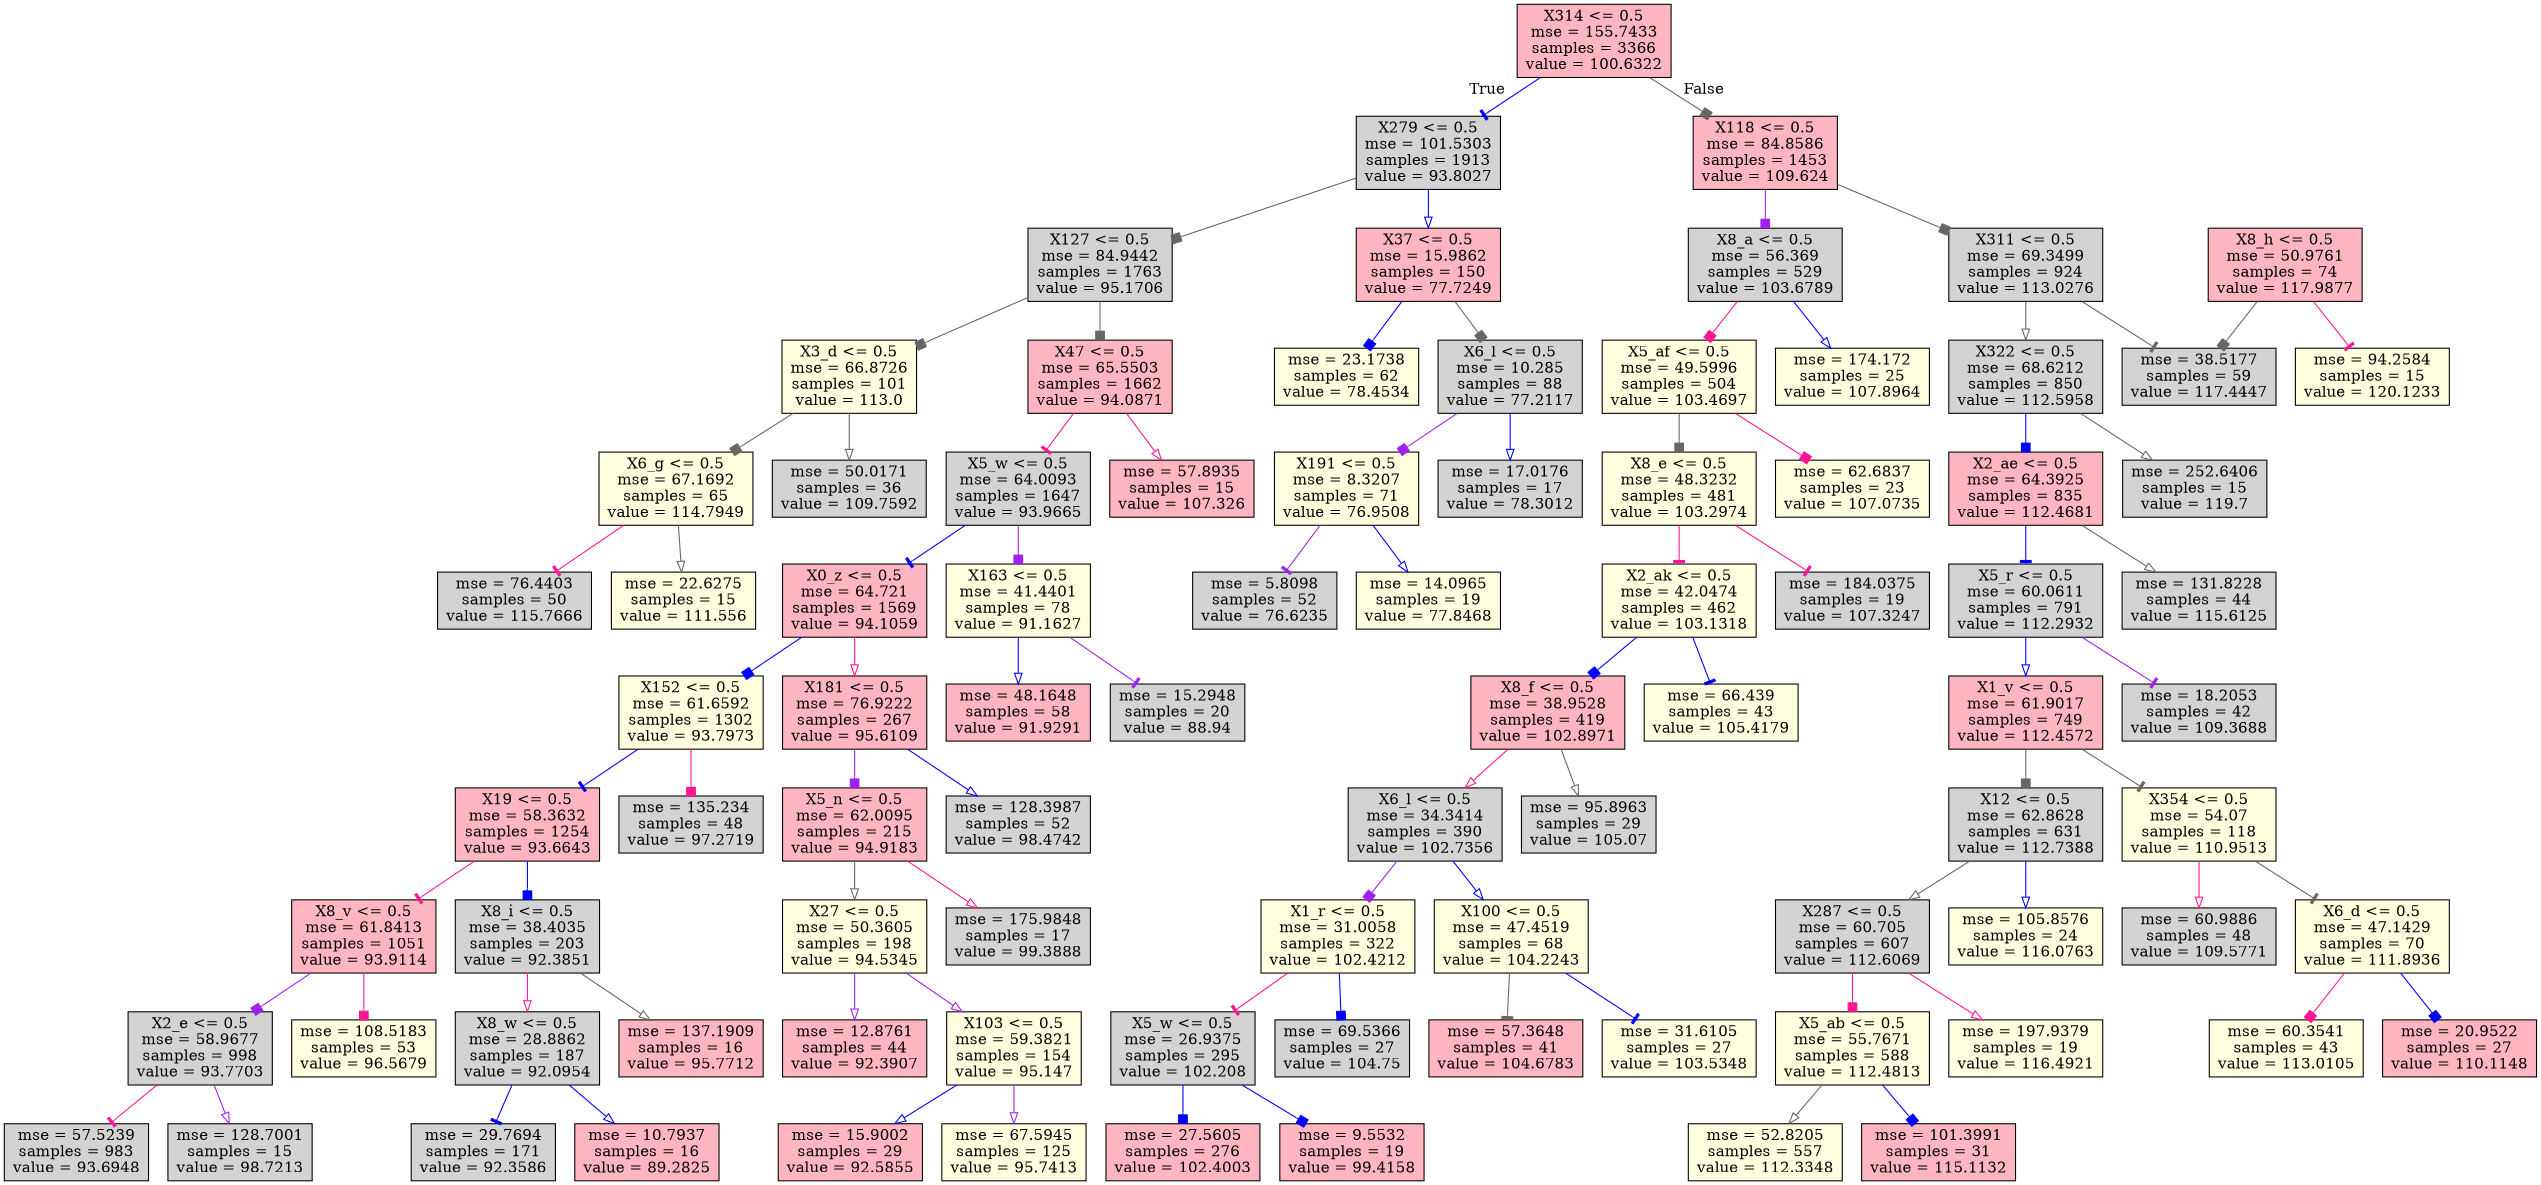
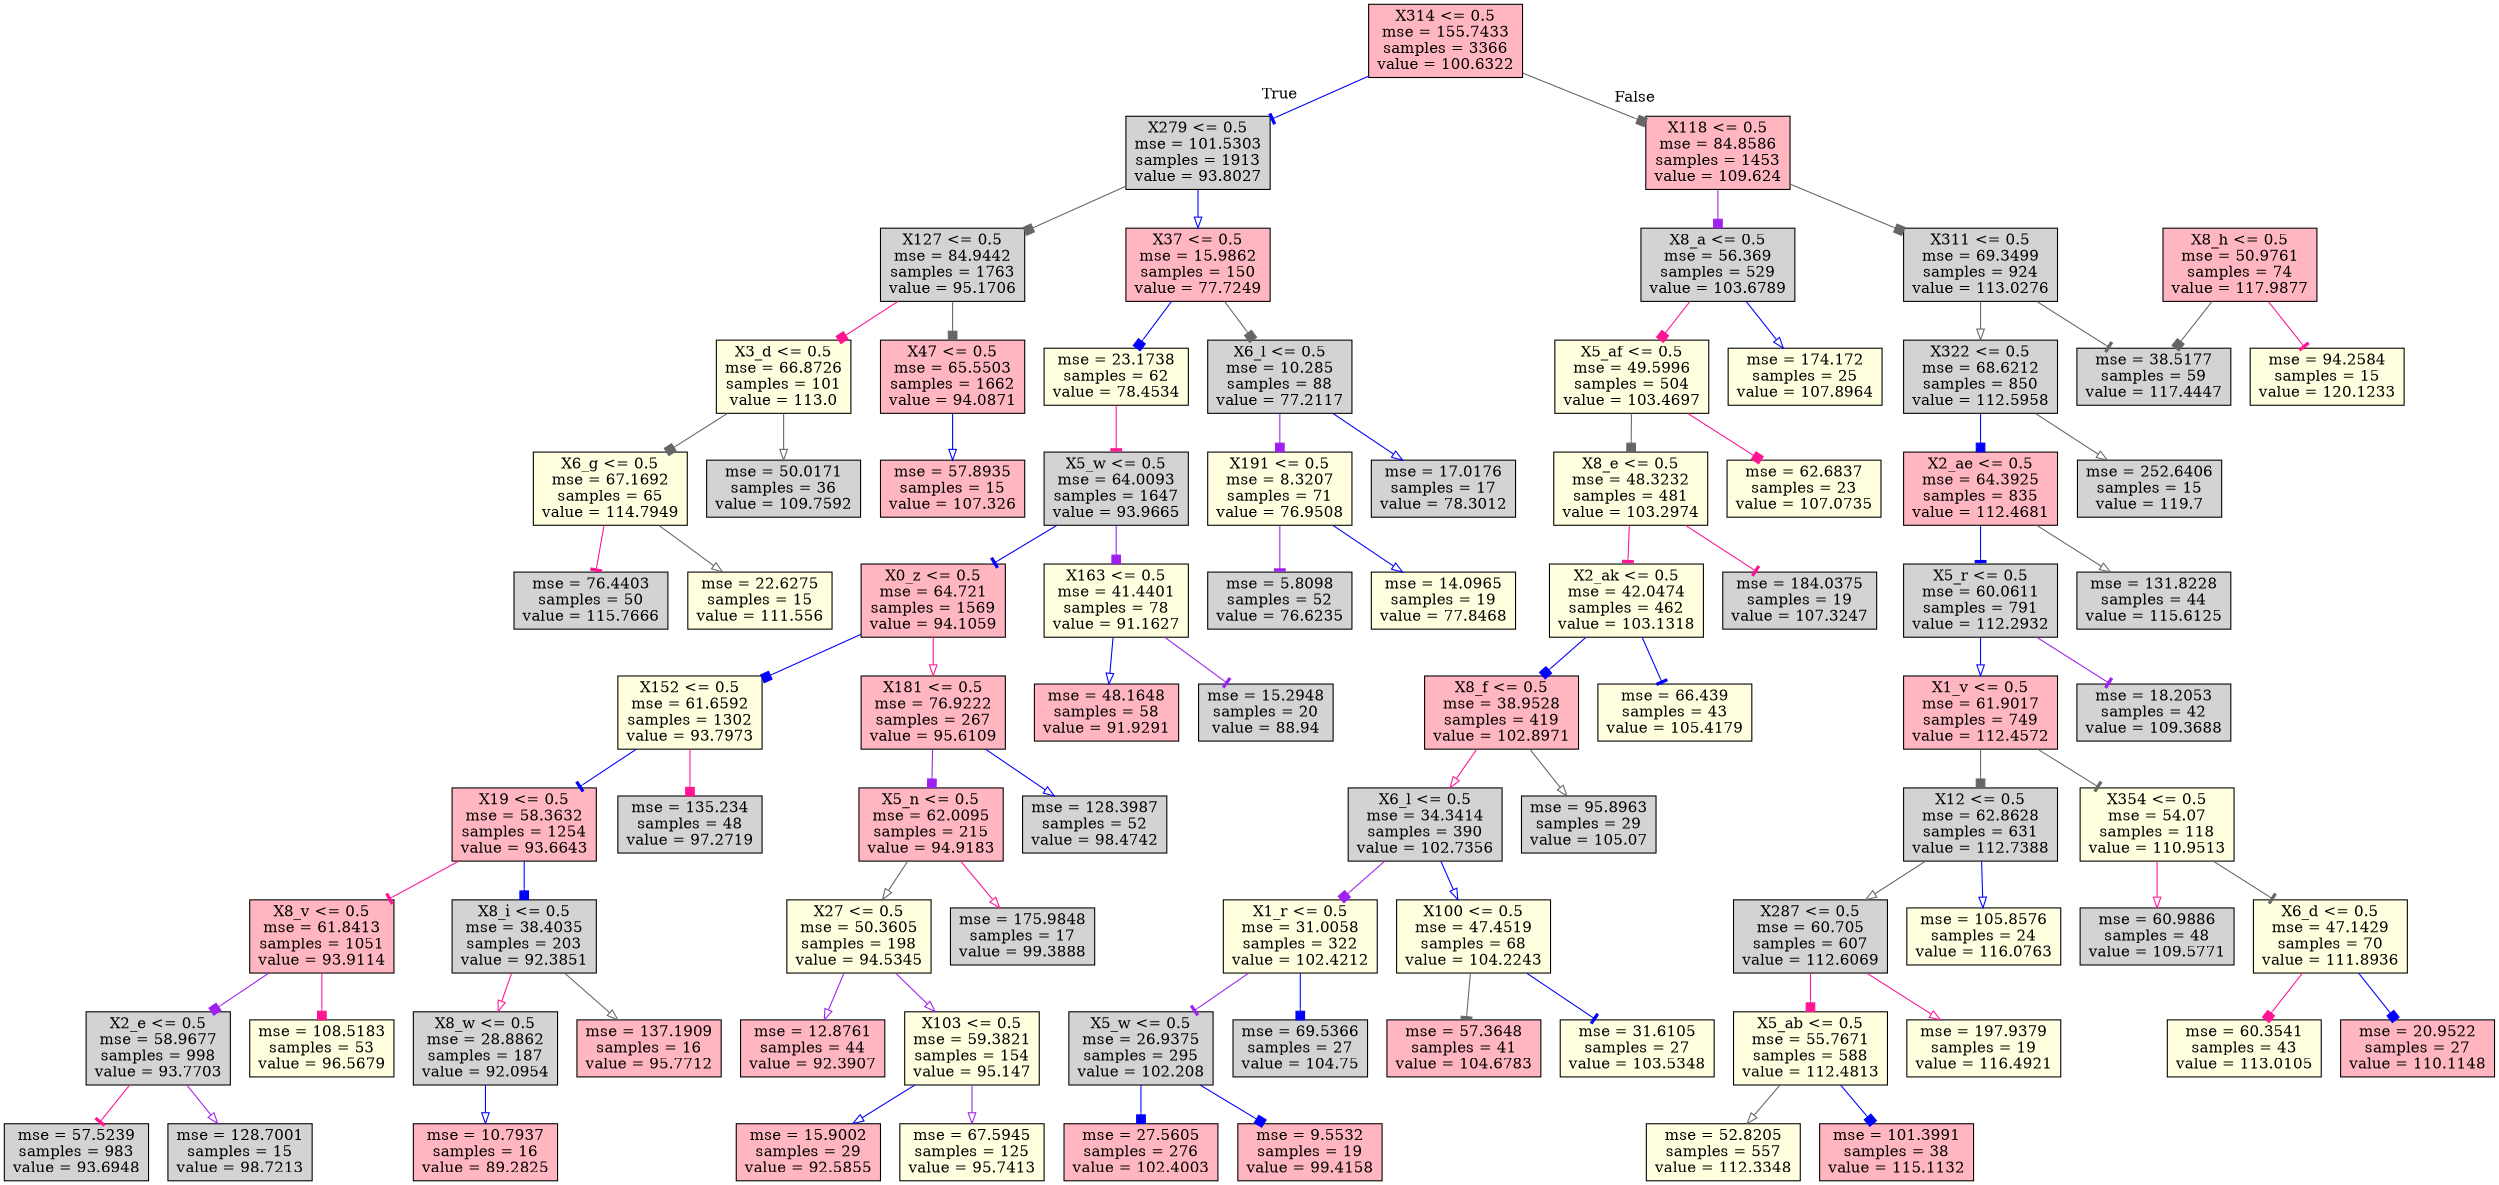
(977, 320) -> (873, 318)
(1061, 430) -> (1116, 426)
(1141, 432) -> (953, 431)
(1263, 991) -> (1223, 991)
(483, 1152) -> none
(1939, 1152) -> (1897, 1152)
